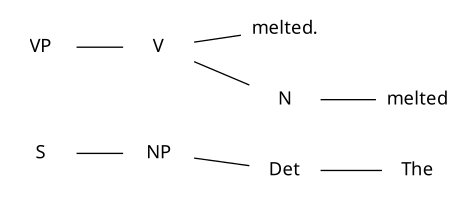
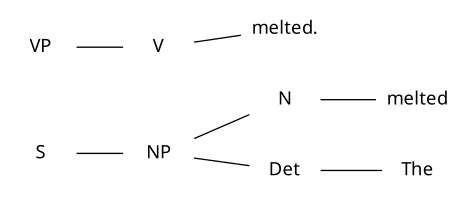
(222, 73) -> (222, 127)
